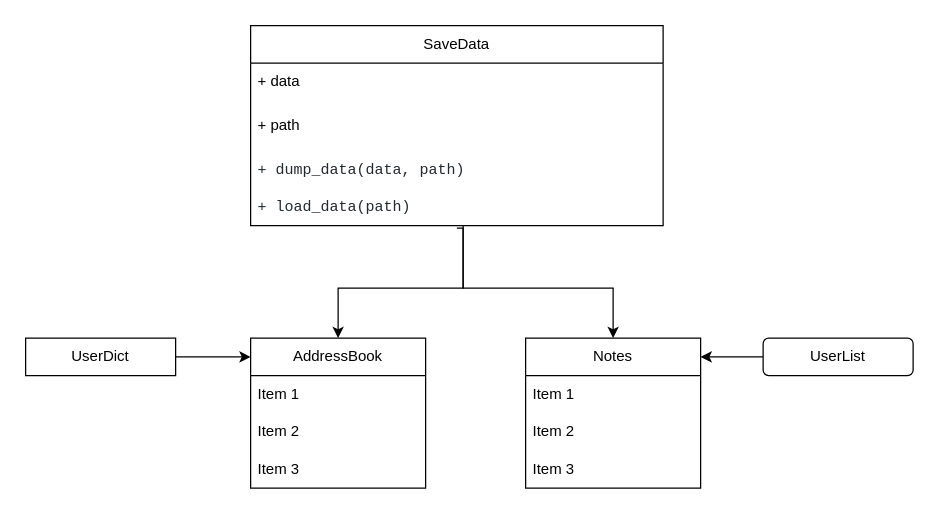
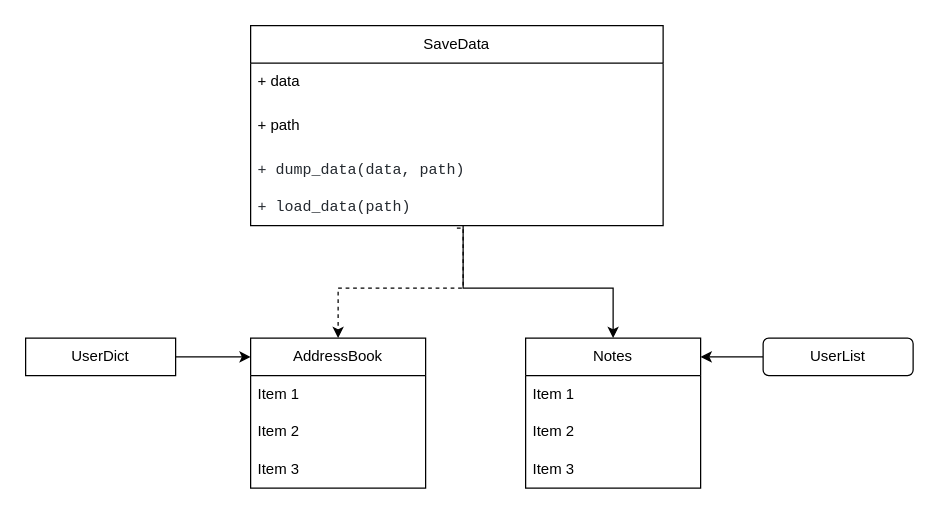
(379, 288) -> (379, 288)
